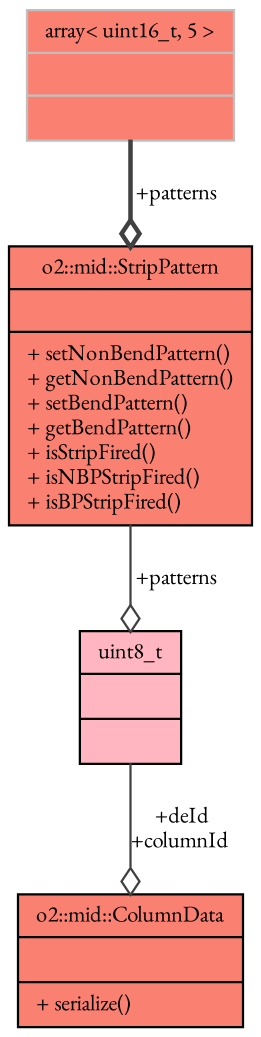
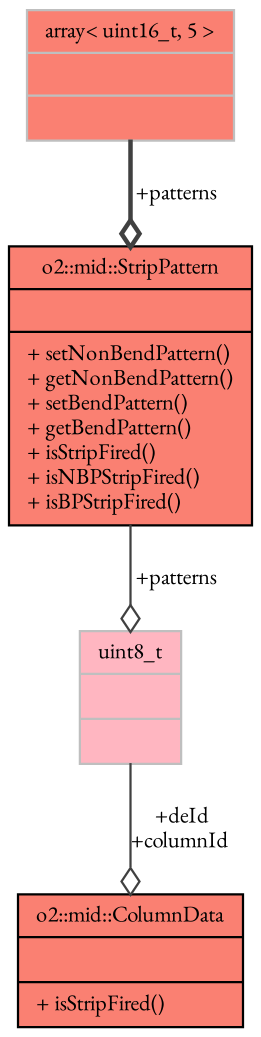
(130, 698) -> (130, 698)
(84, 1004) -> (101, 1004)
